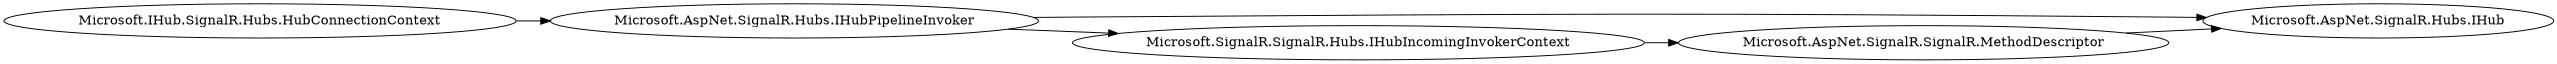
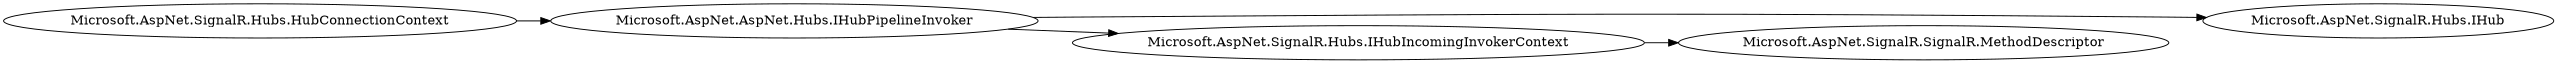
(260, 21) -> (260, 21)
(794, 21) -> (794, 21)
(2169, 31) -> none
(1358, 43) -> (1358, 43)
